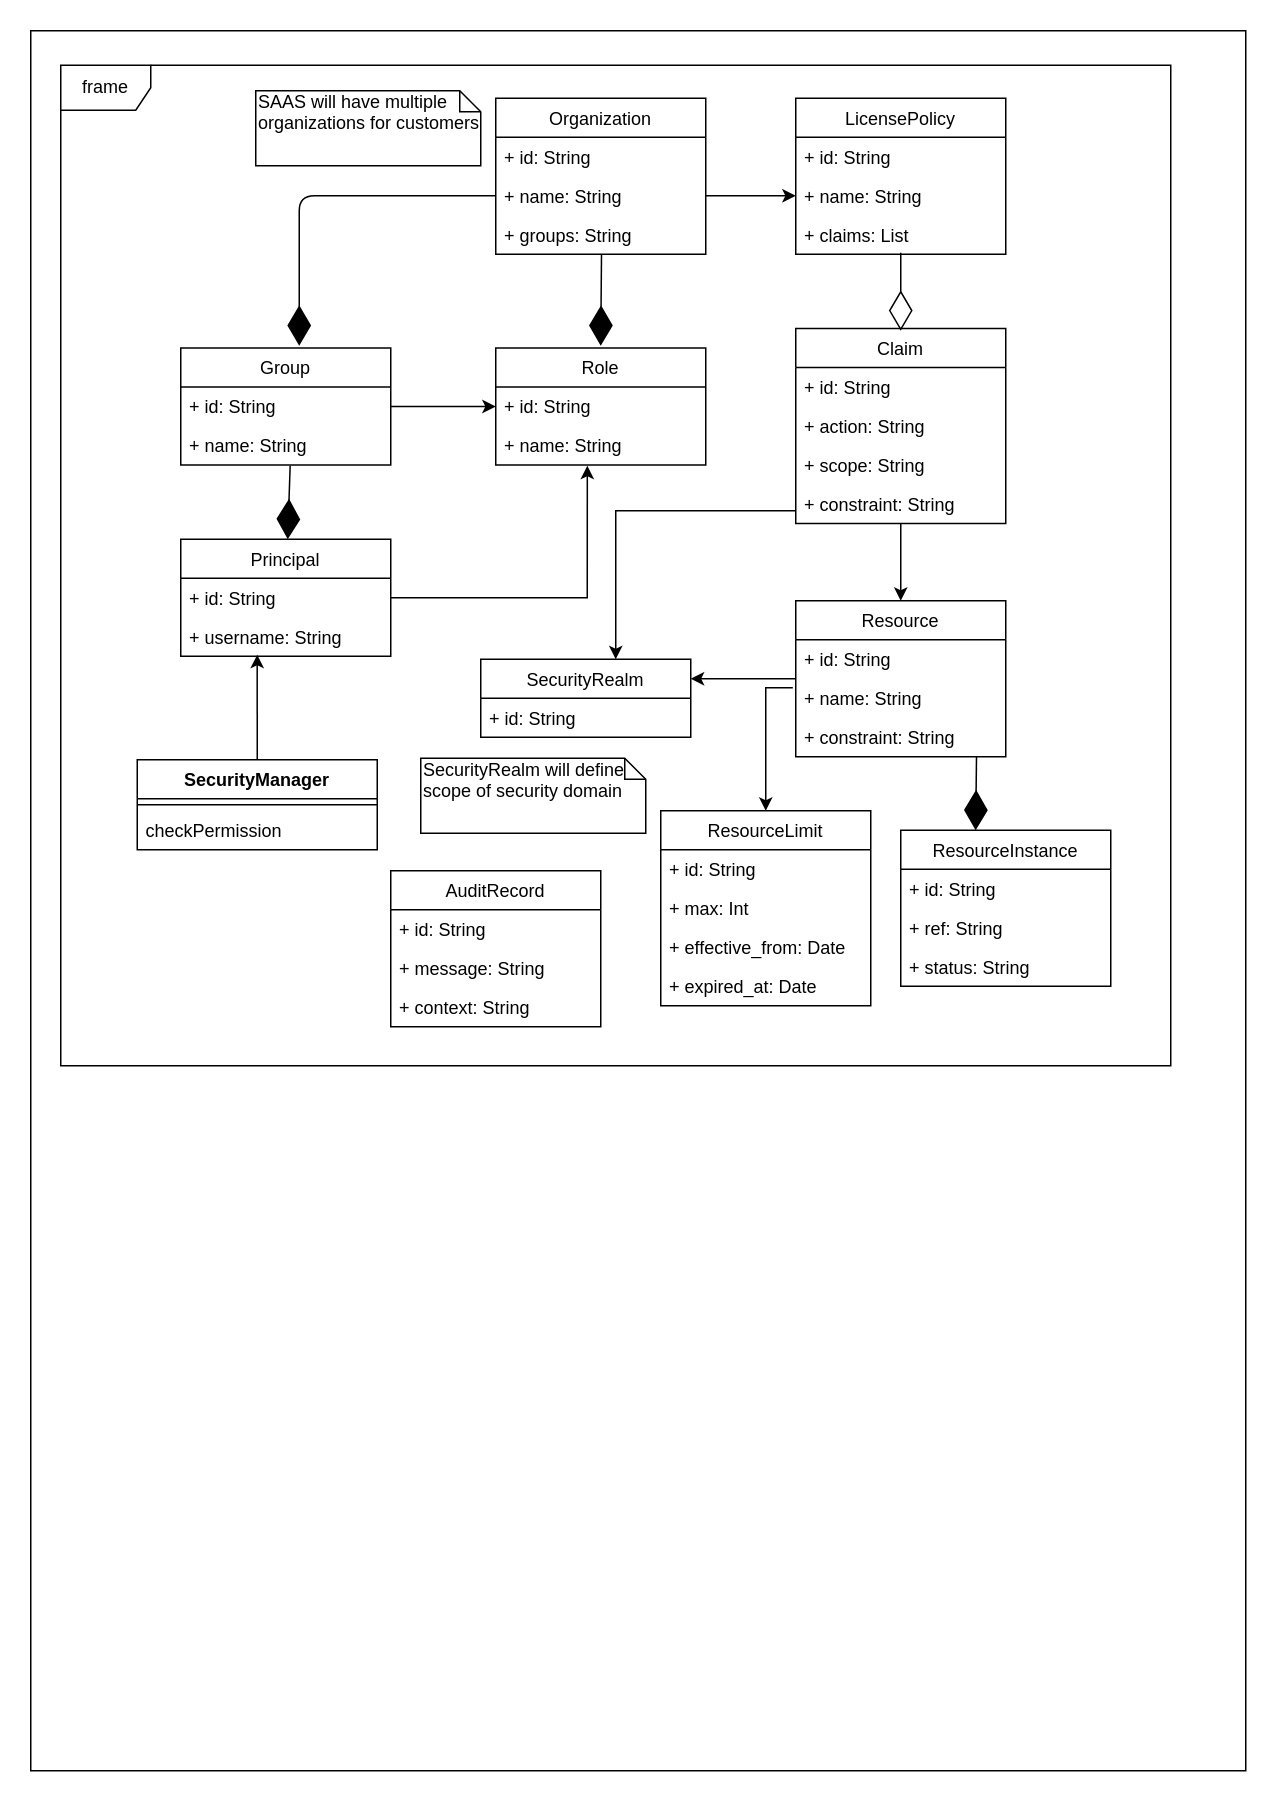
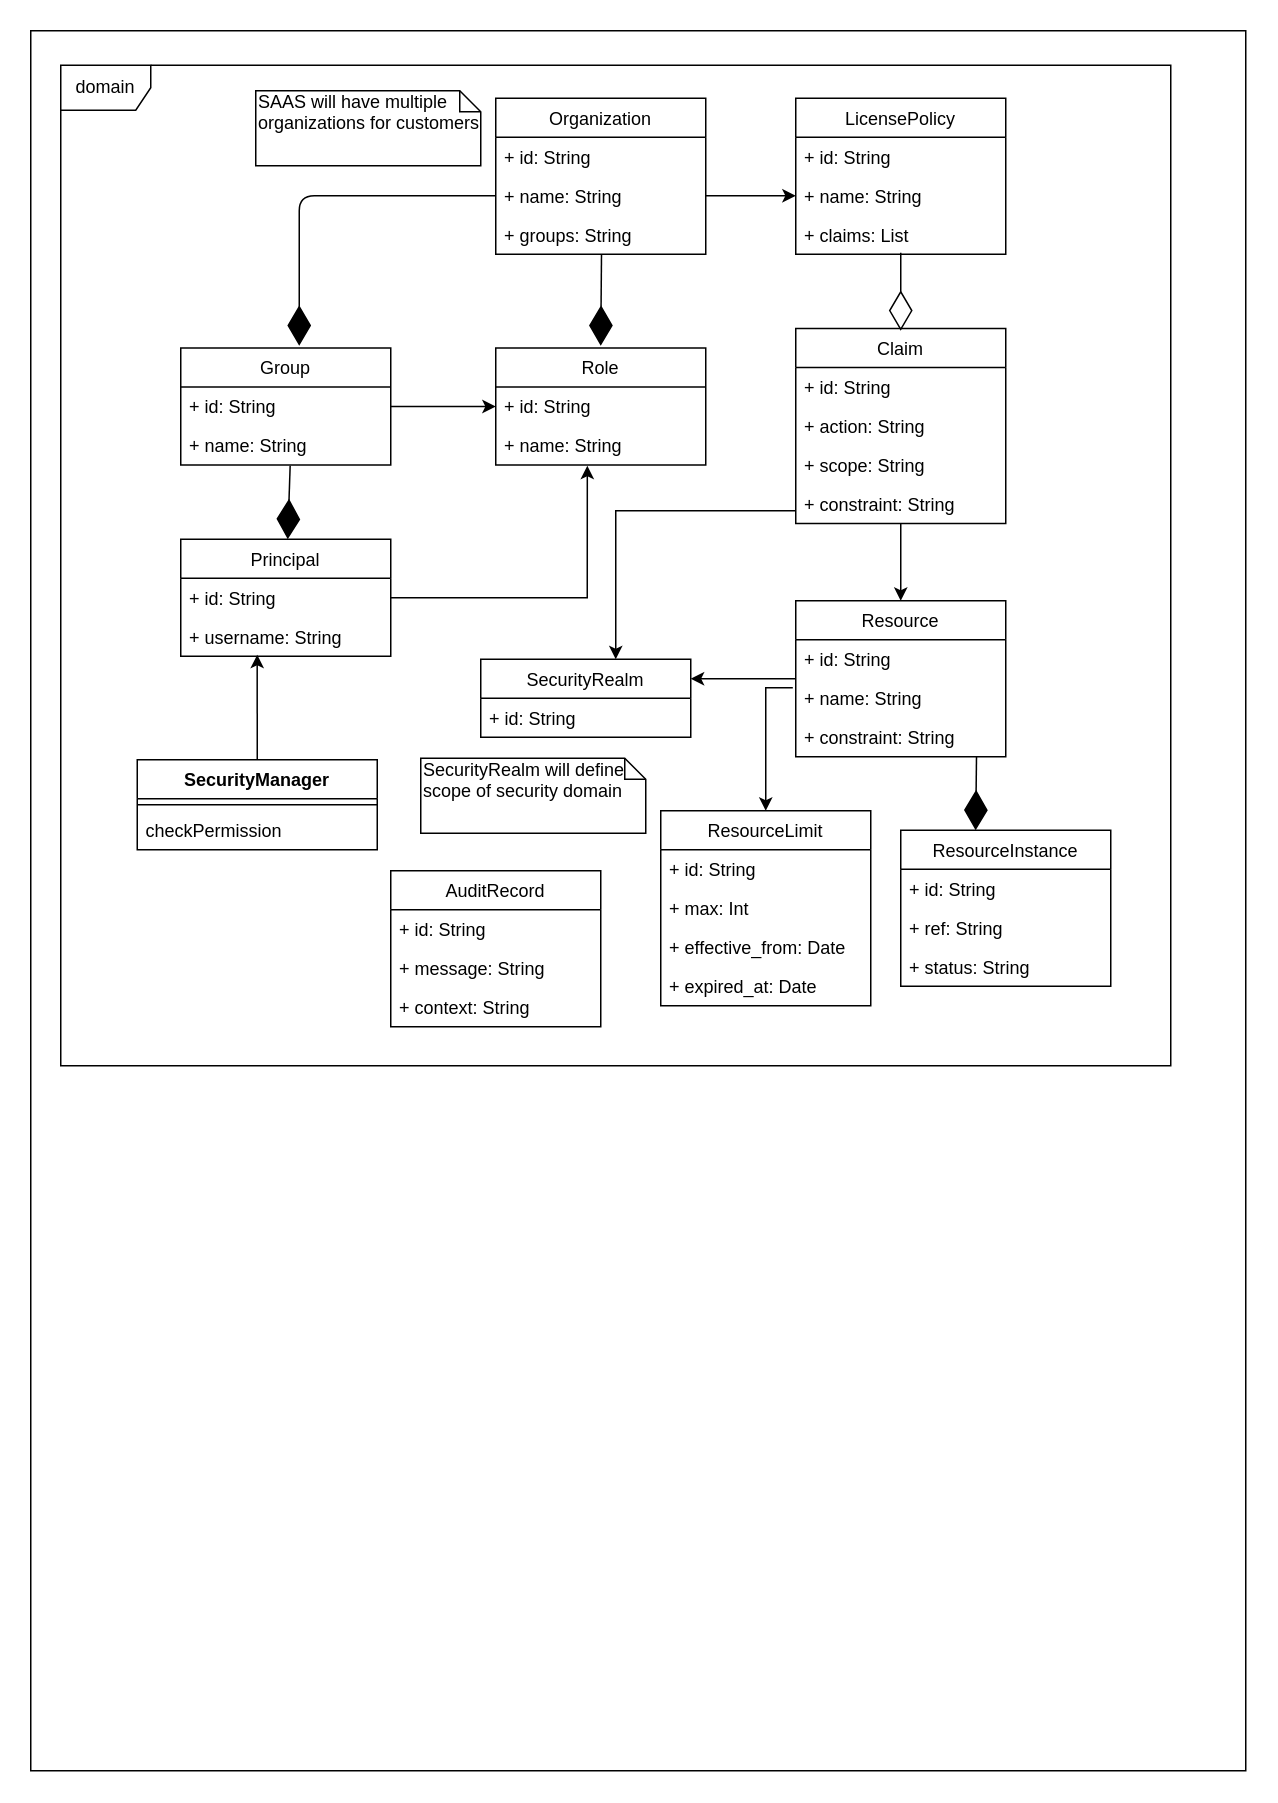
(106, 88) -> (106, 88)
